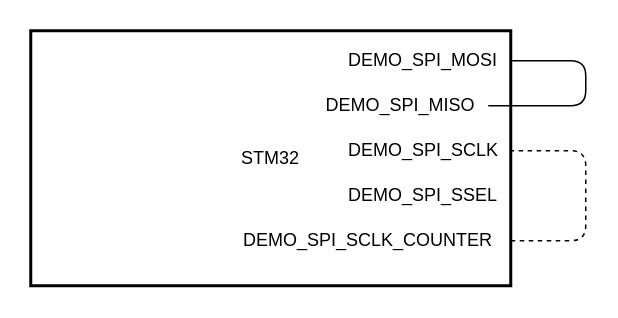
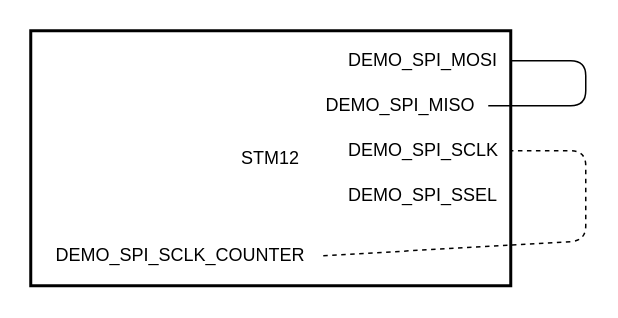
(271, 158) -> (271, 158)
(376, 241) -> (188, 256)
